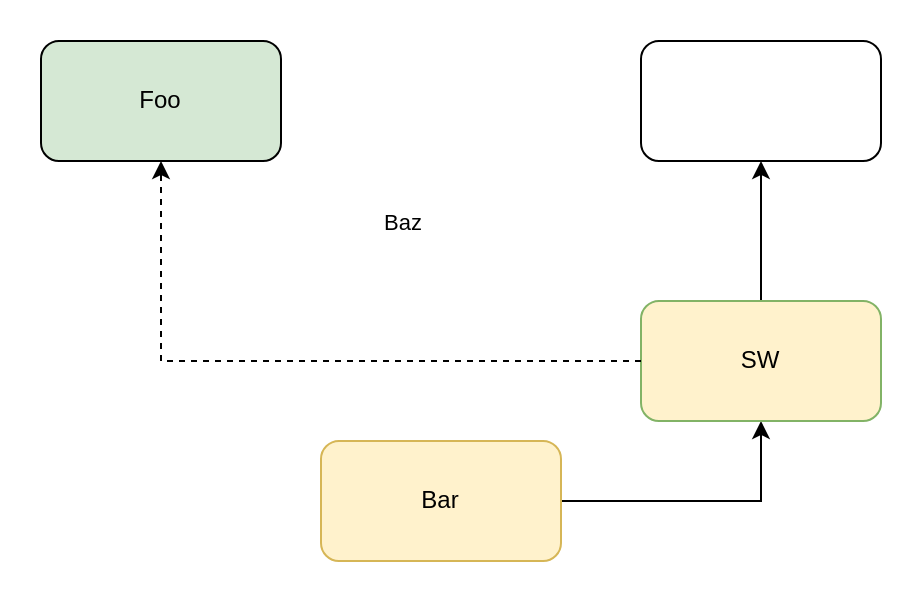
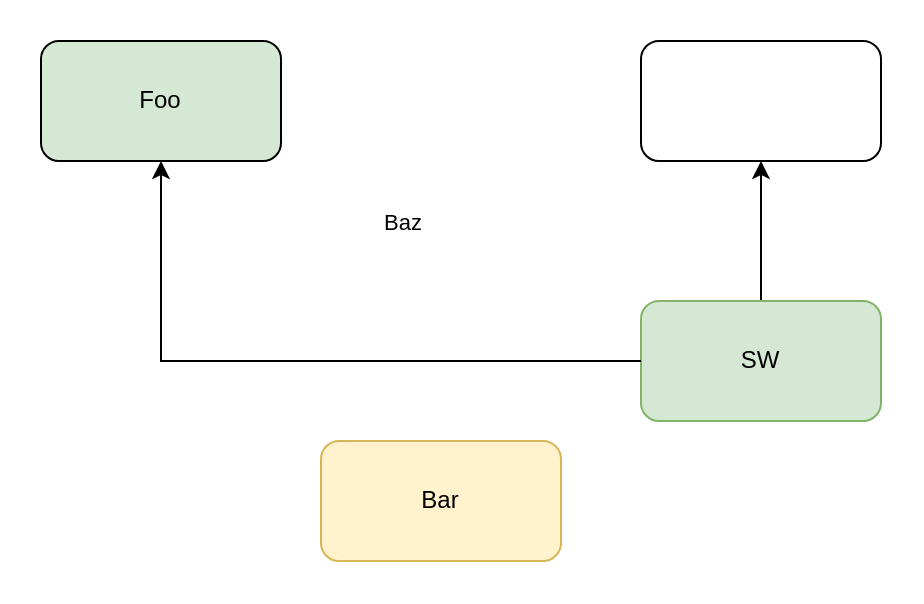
(308, 361) -> (308, 361)
(761, 361) -> (761, 361)
(694, 501) -> none
